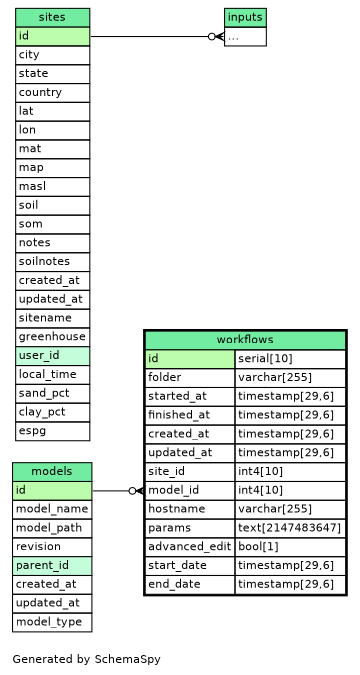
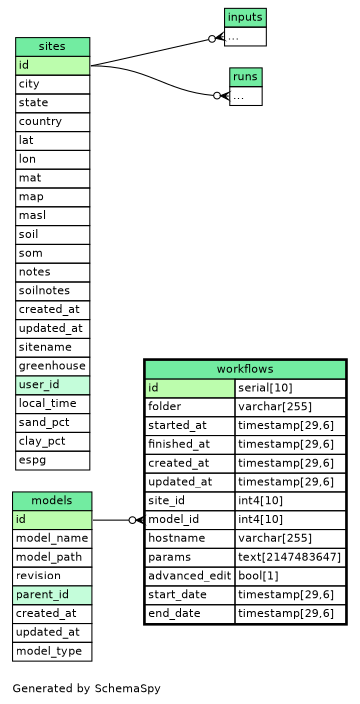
none -> (245, 87)
